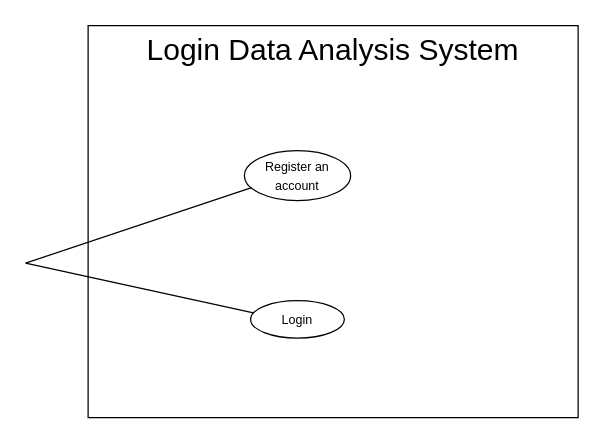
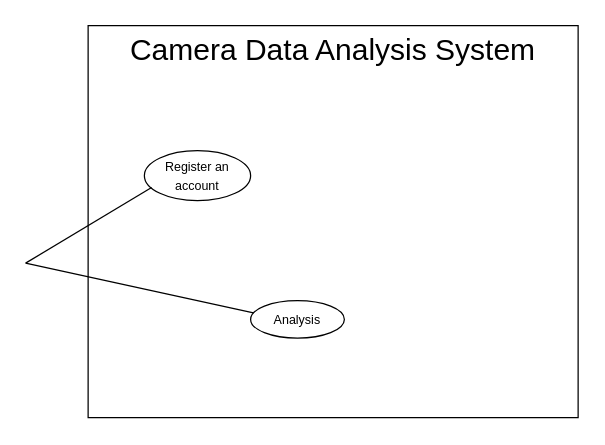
(333, 51) -> (333, 51)
(298, 176) -> (198, 176)
(298, 319) -> (298, 319)
